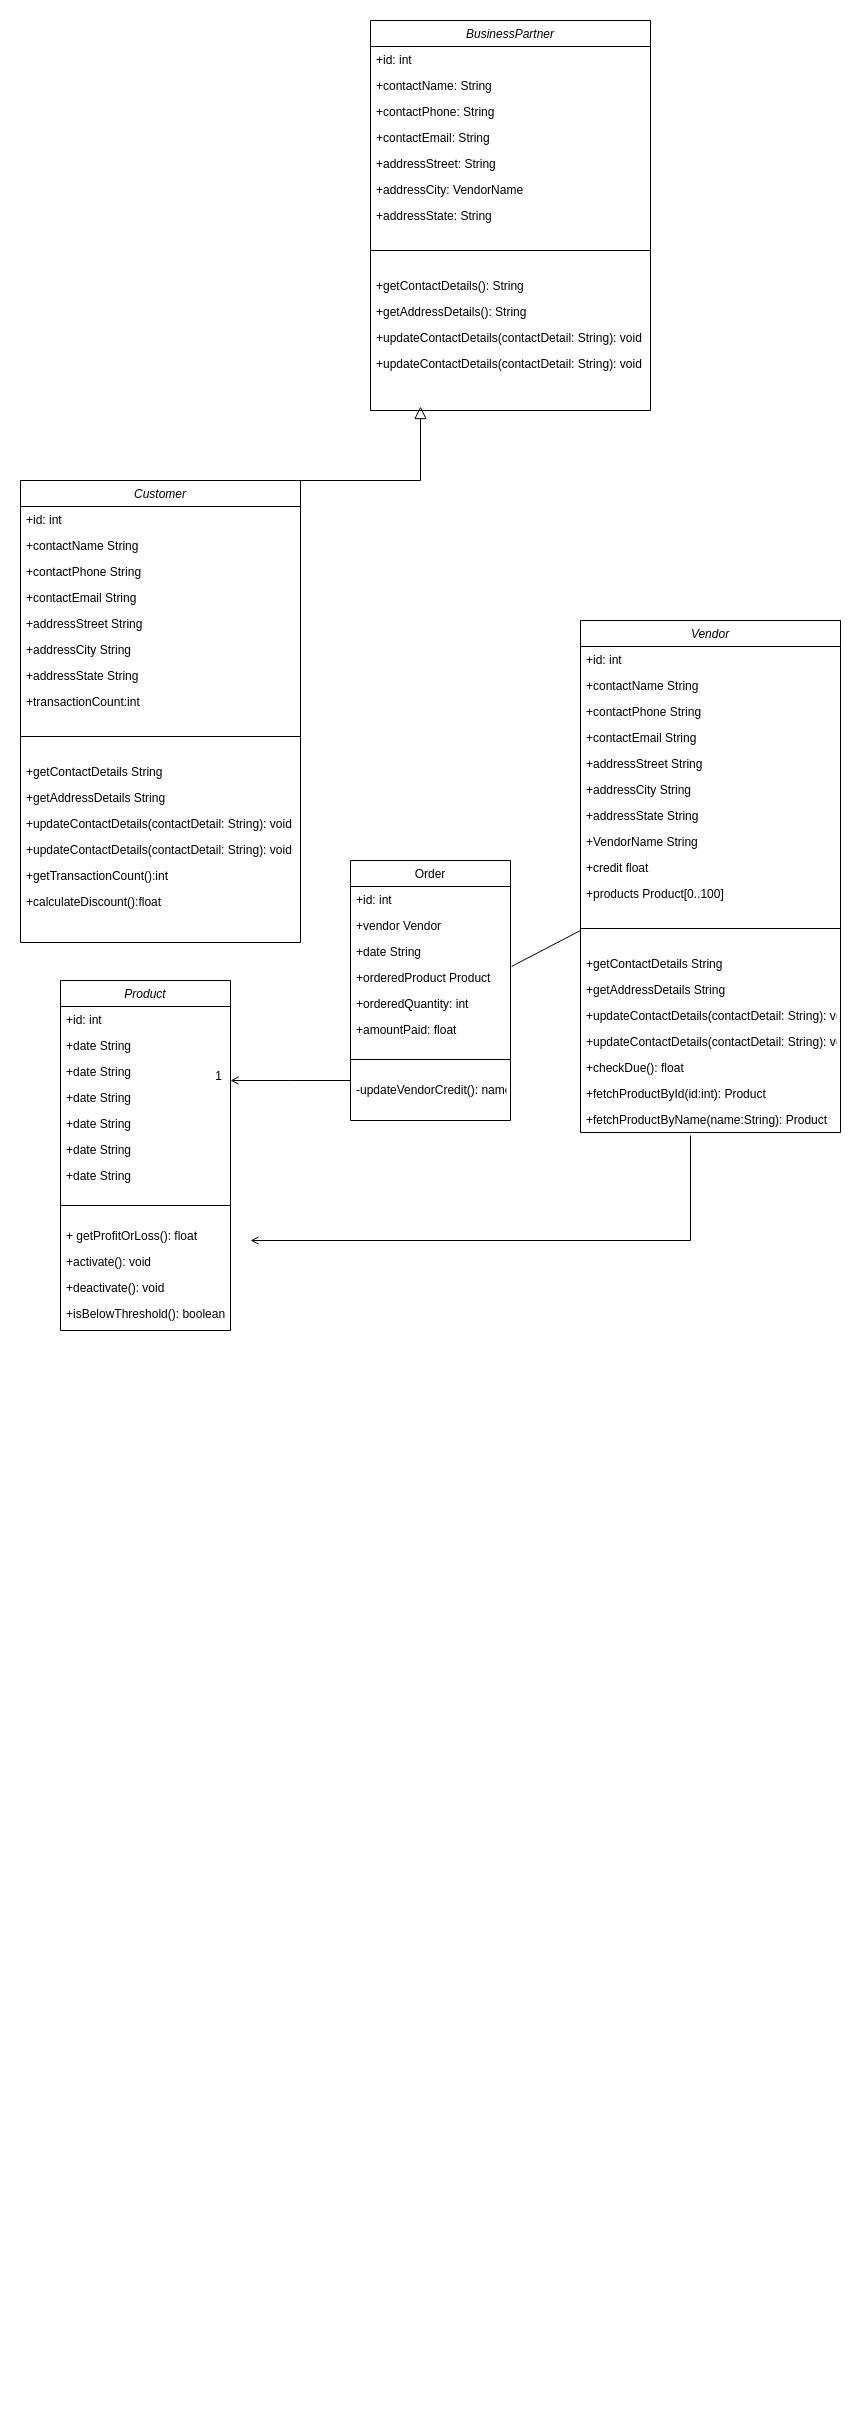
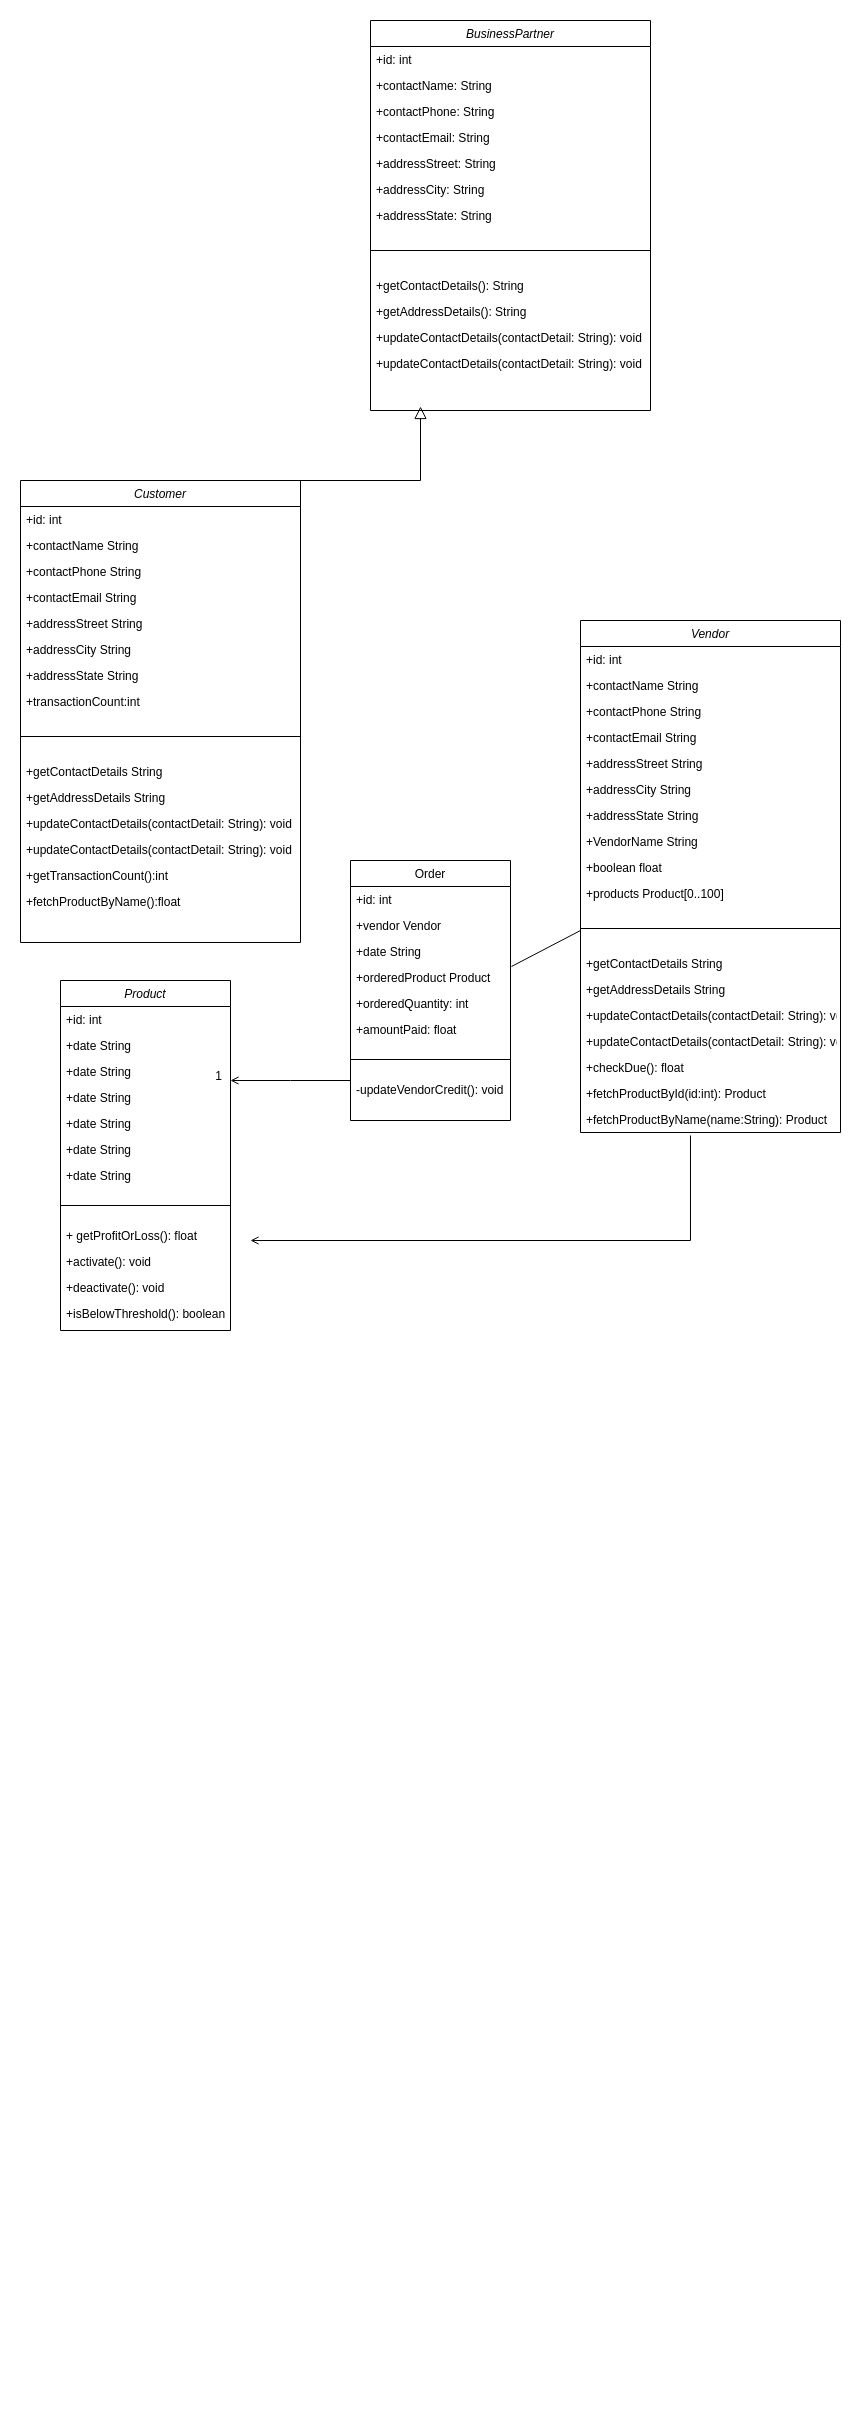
(452, 190) -> (437, 190)
(625, 868) -> (628, 868)
(106, 902) -> (114, 902)
(442, 1090) -> (440, 1090)
